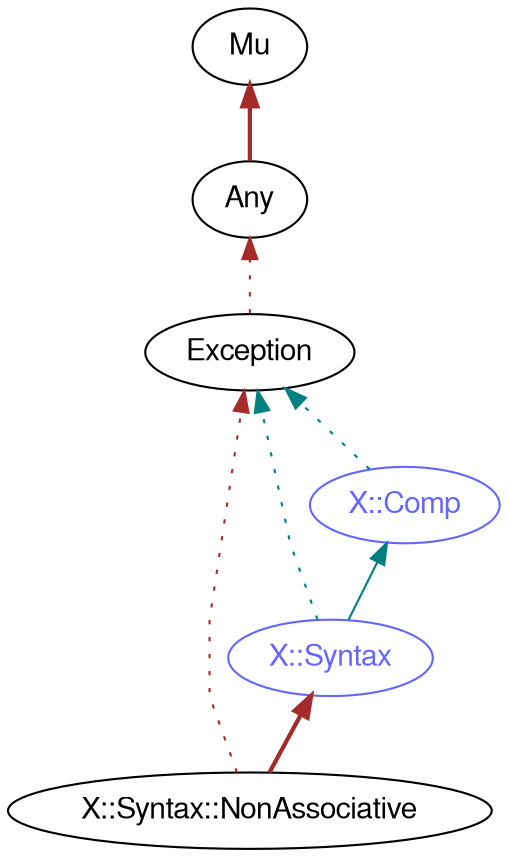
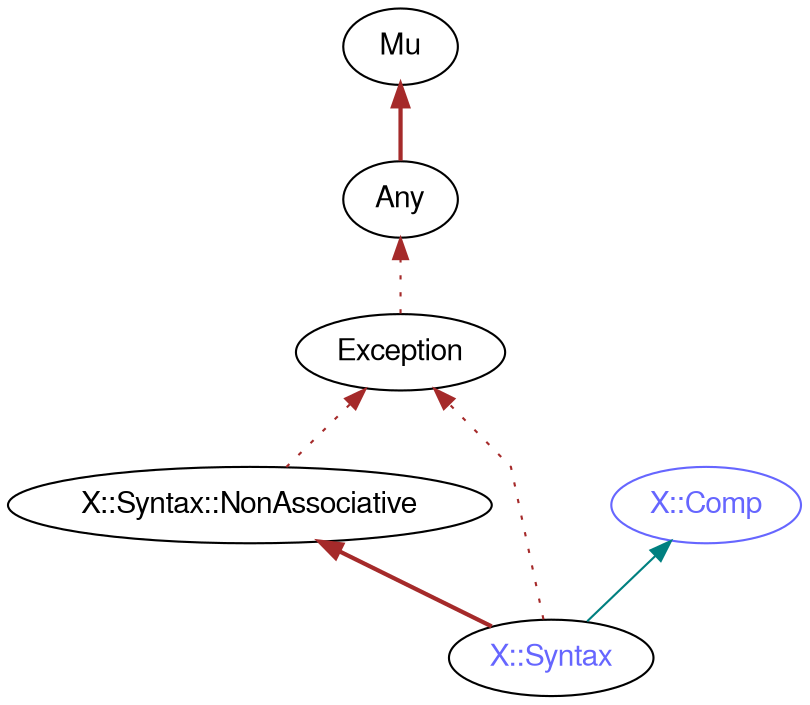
(335, 436) -> none
(285, 517) -> (518, 500)
(331, 658) -> (551, 658)
(285, 744) -> (416, 589)
